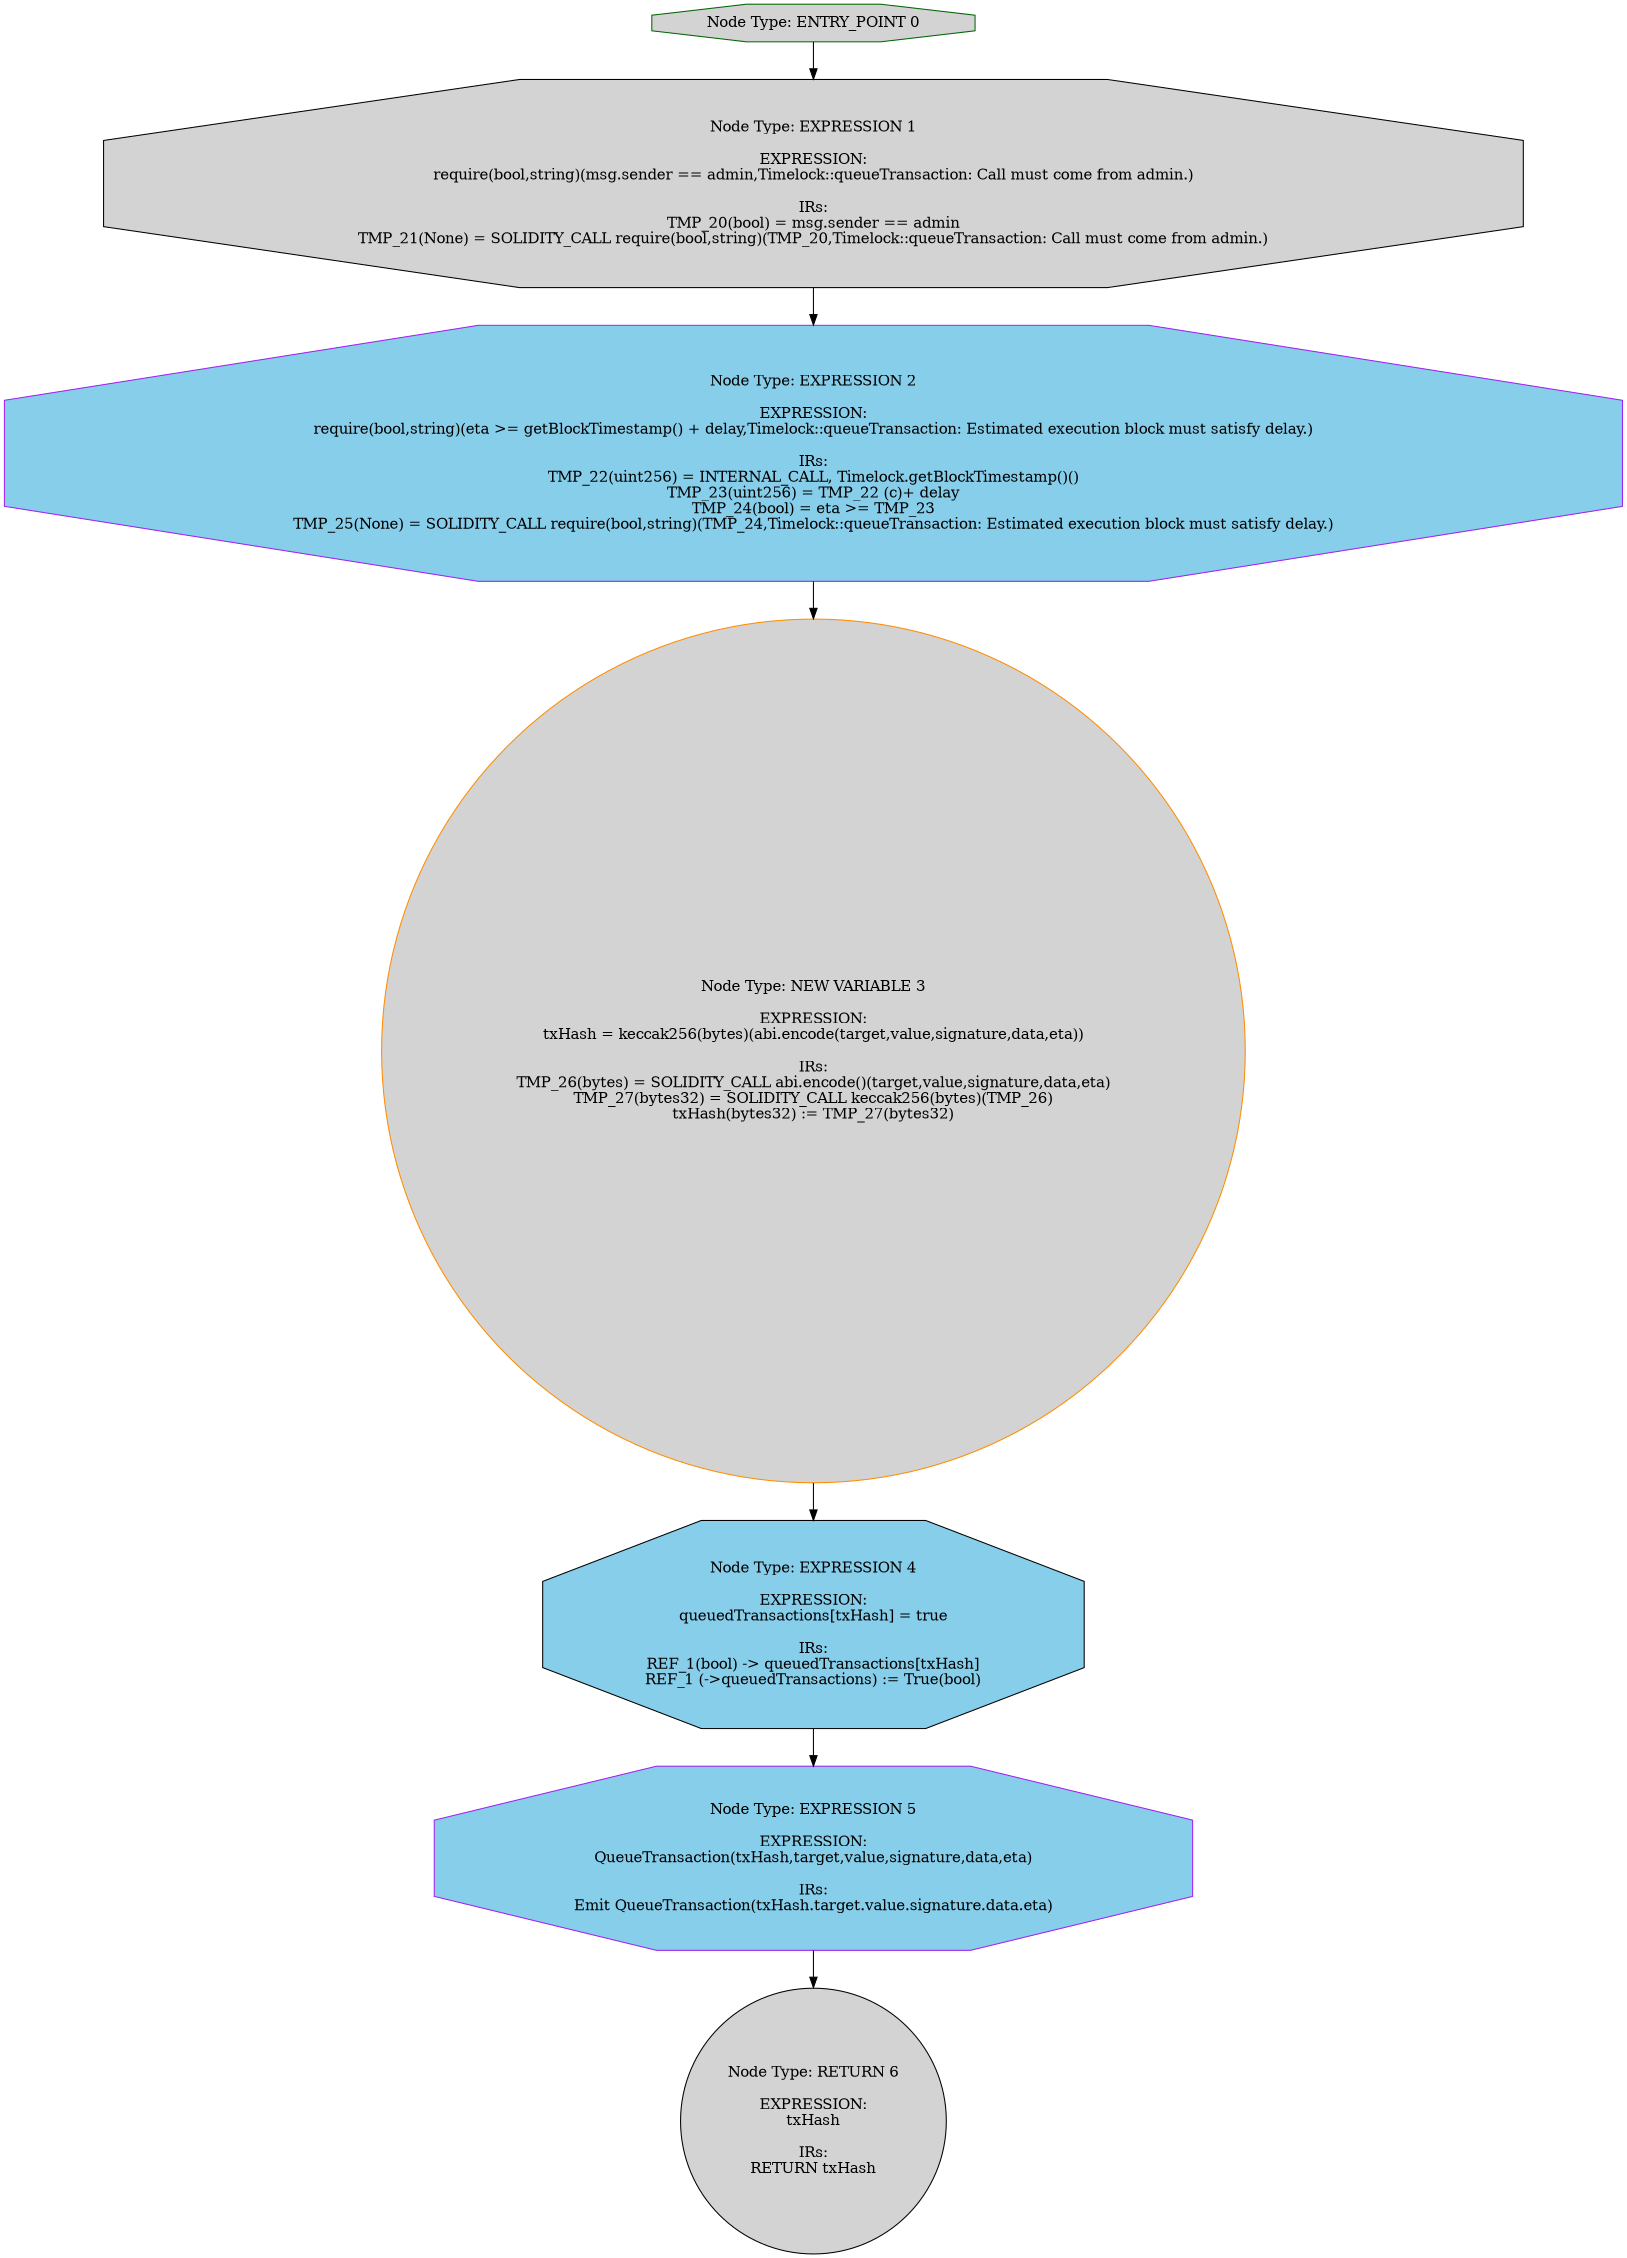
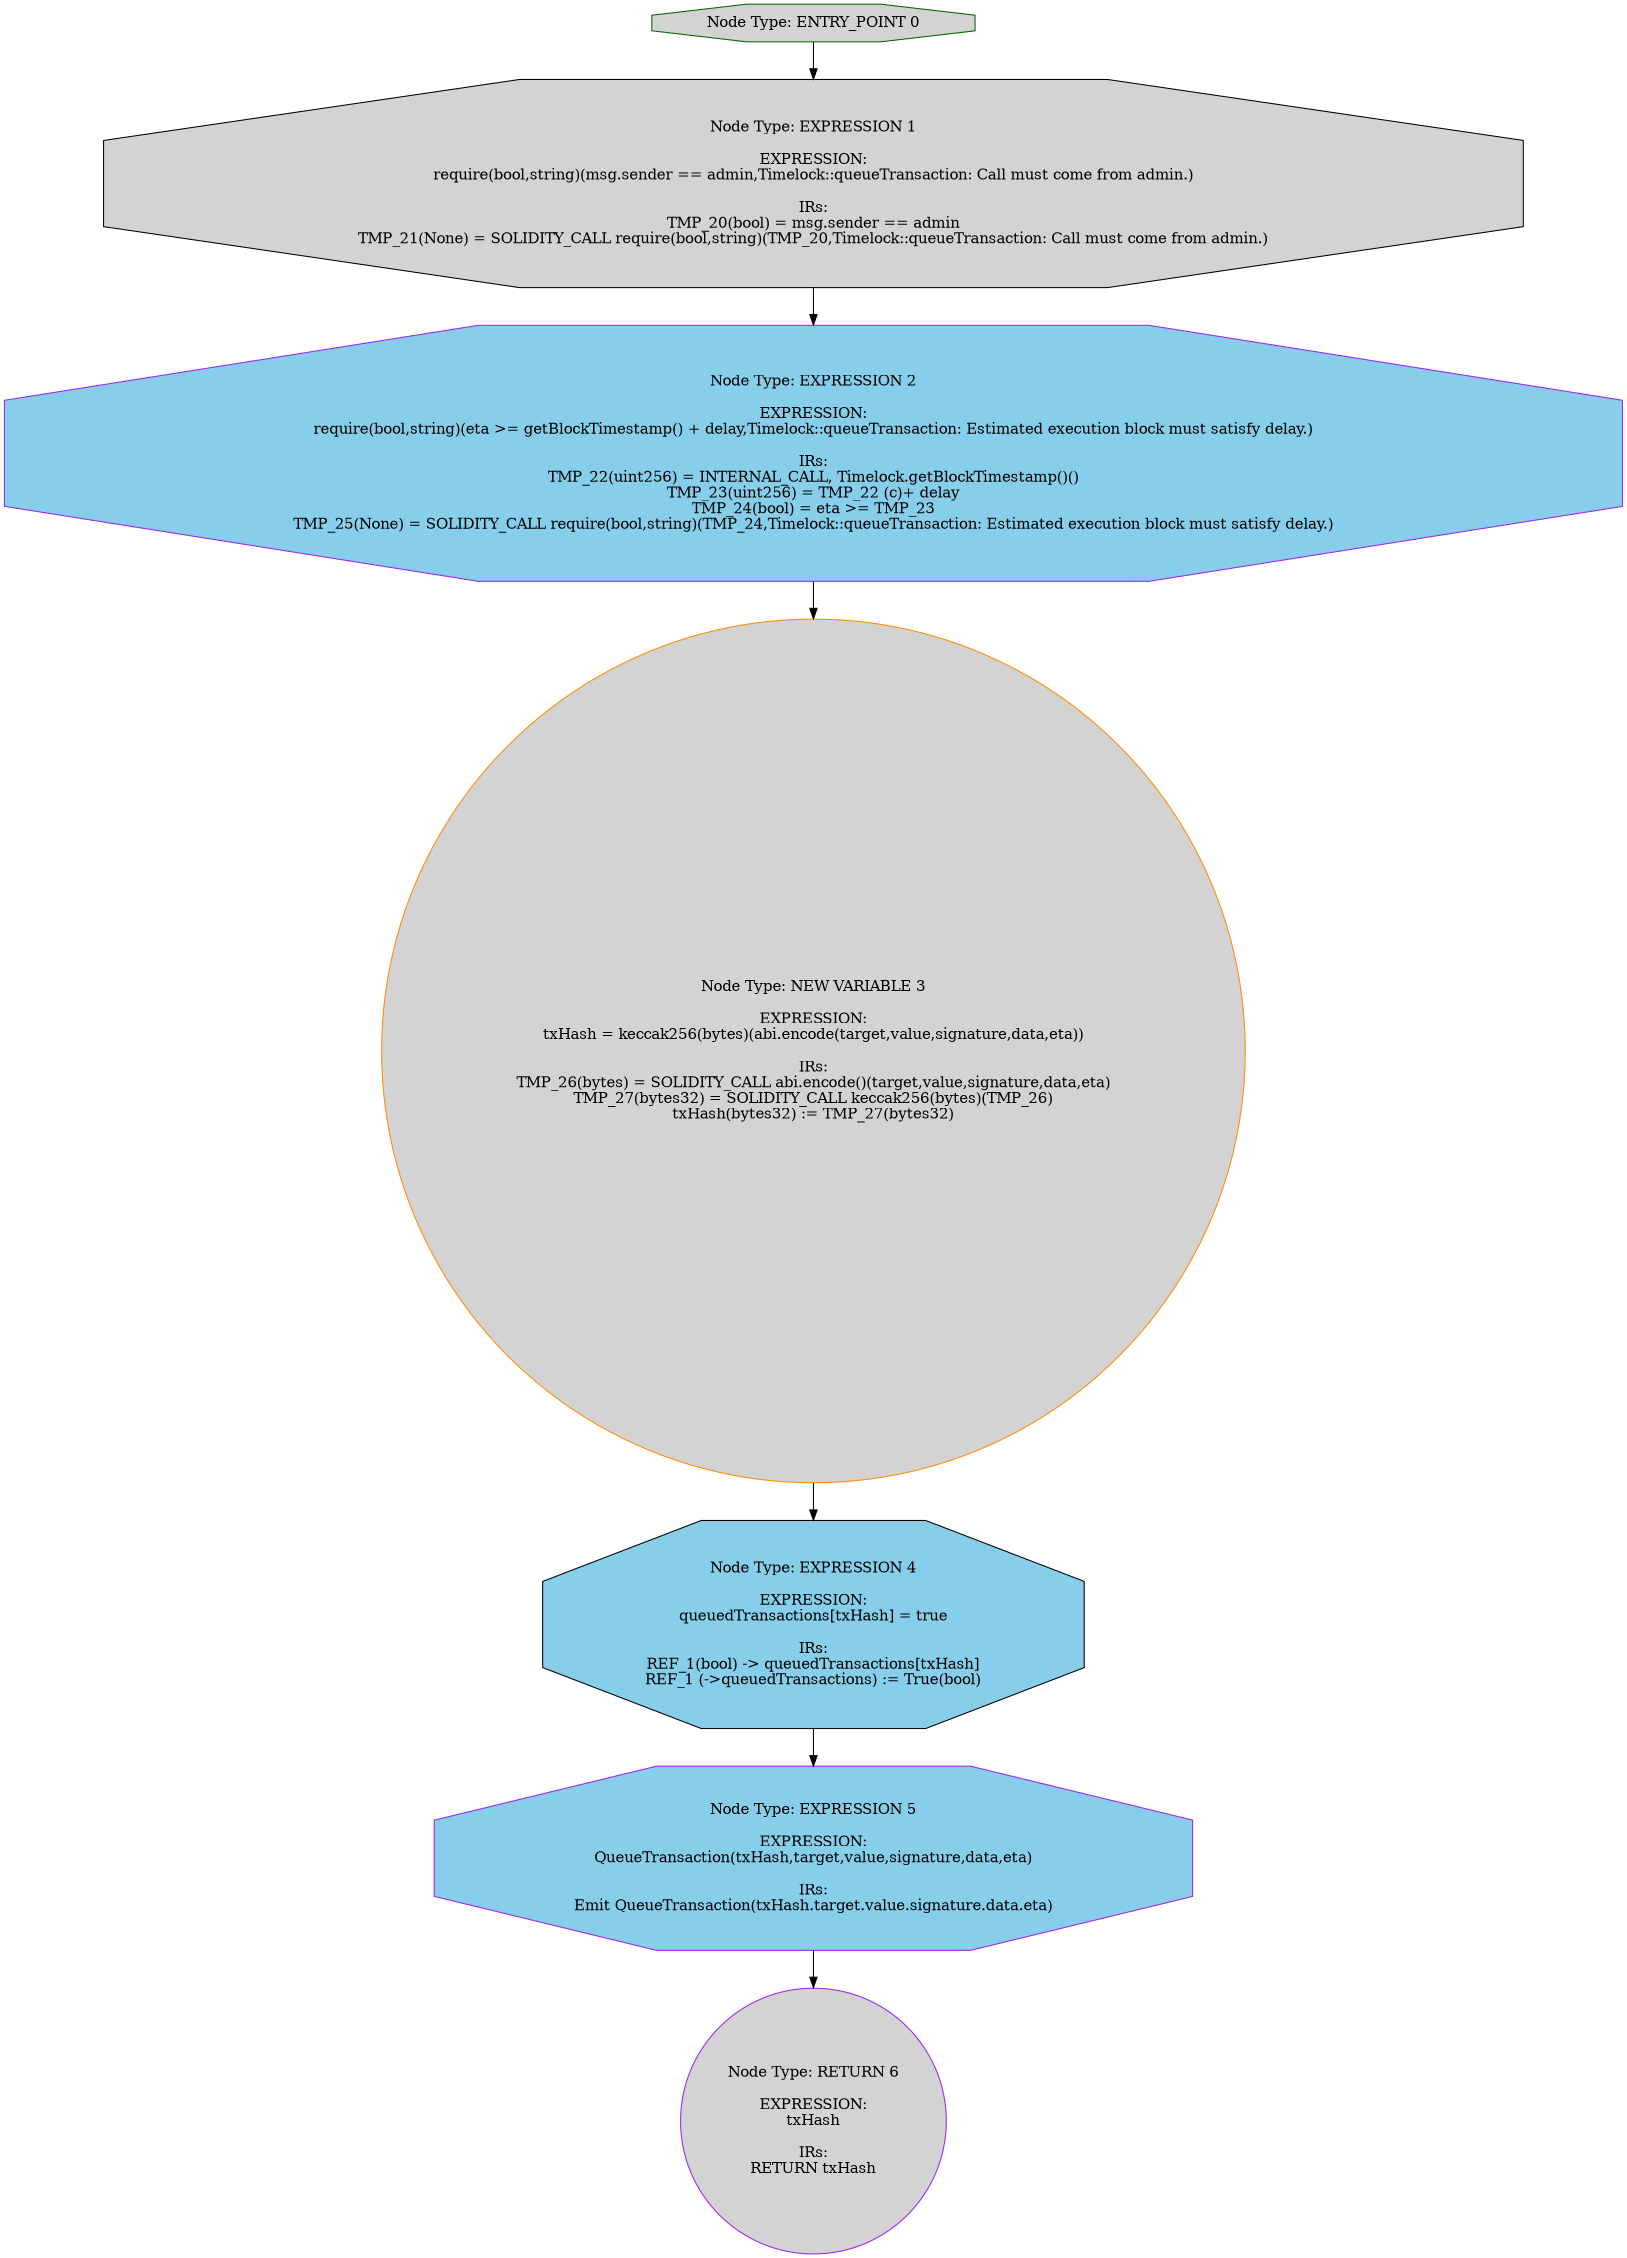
(813, 2121) -> (813, 2121)
